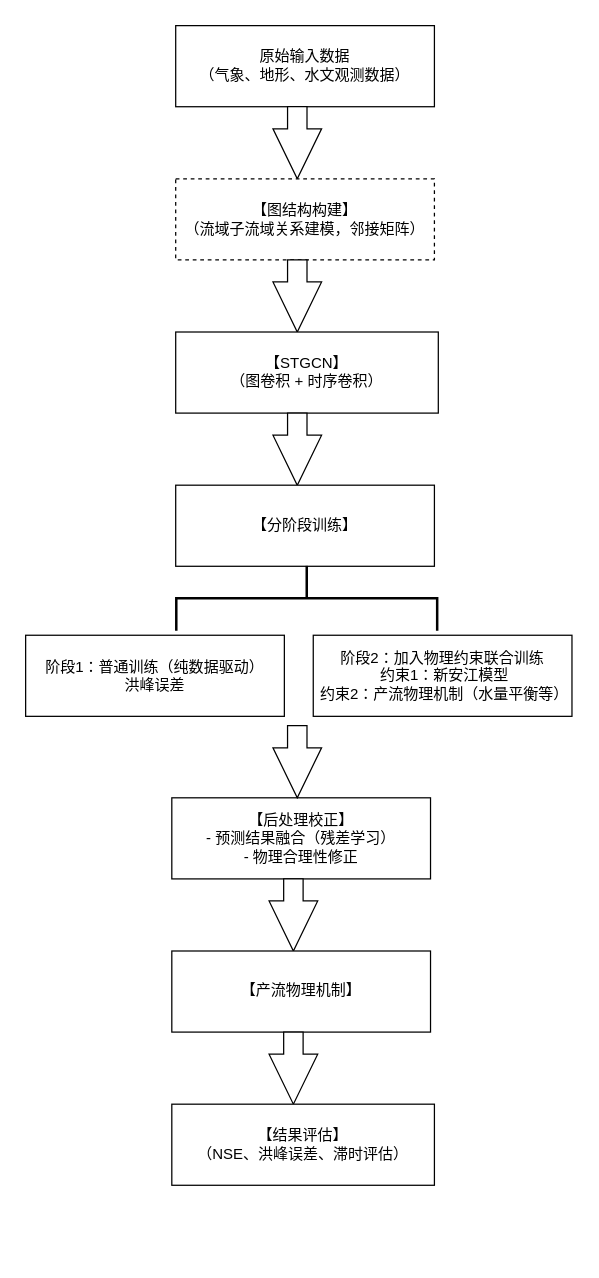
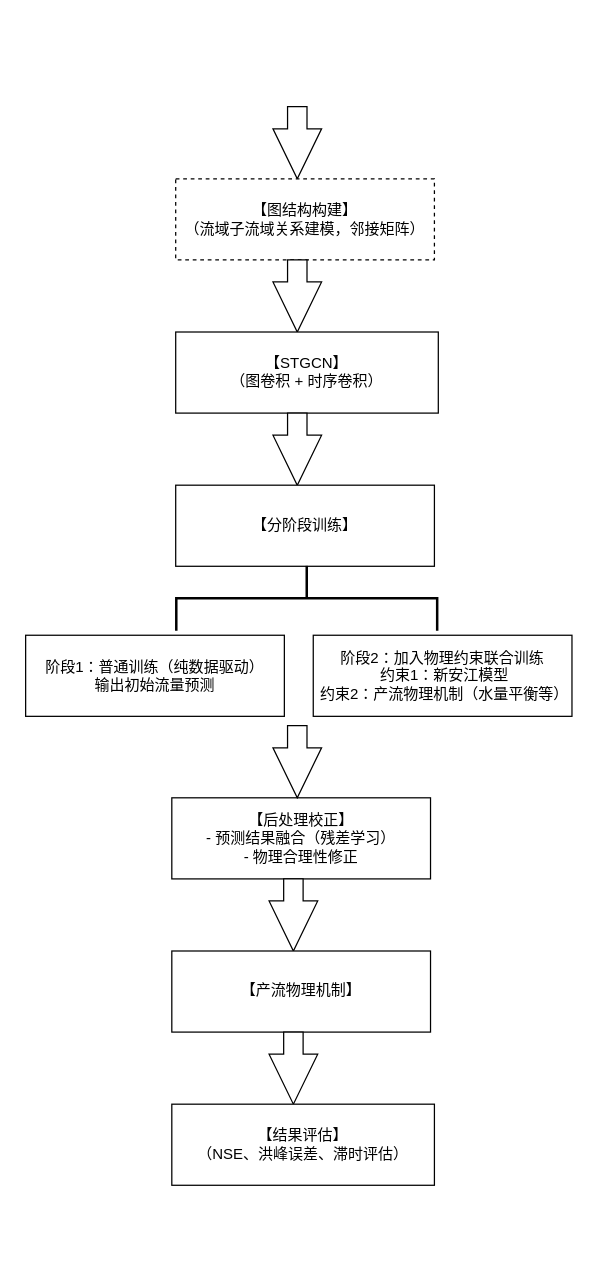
(305, 66) -> none
(155, 676) -> (155, 676)
